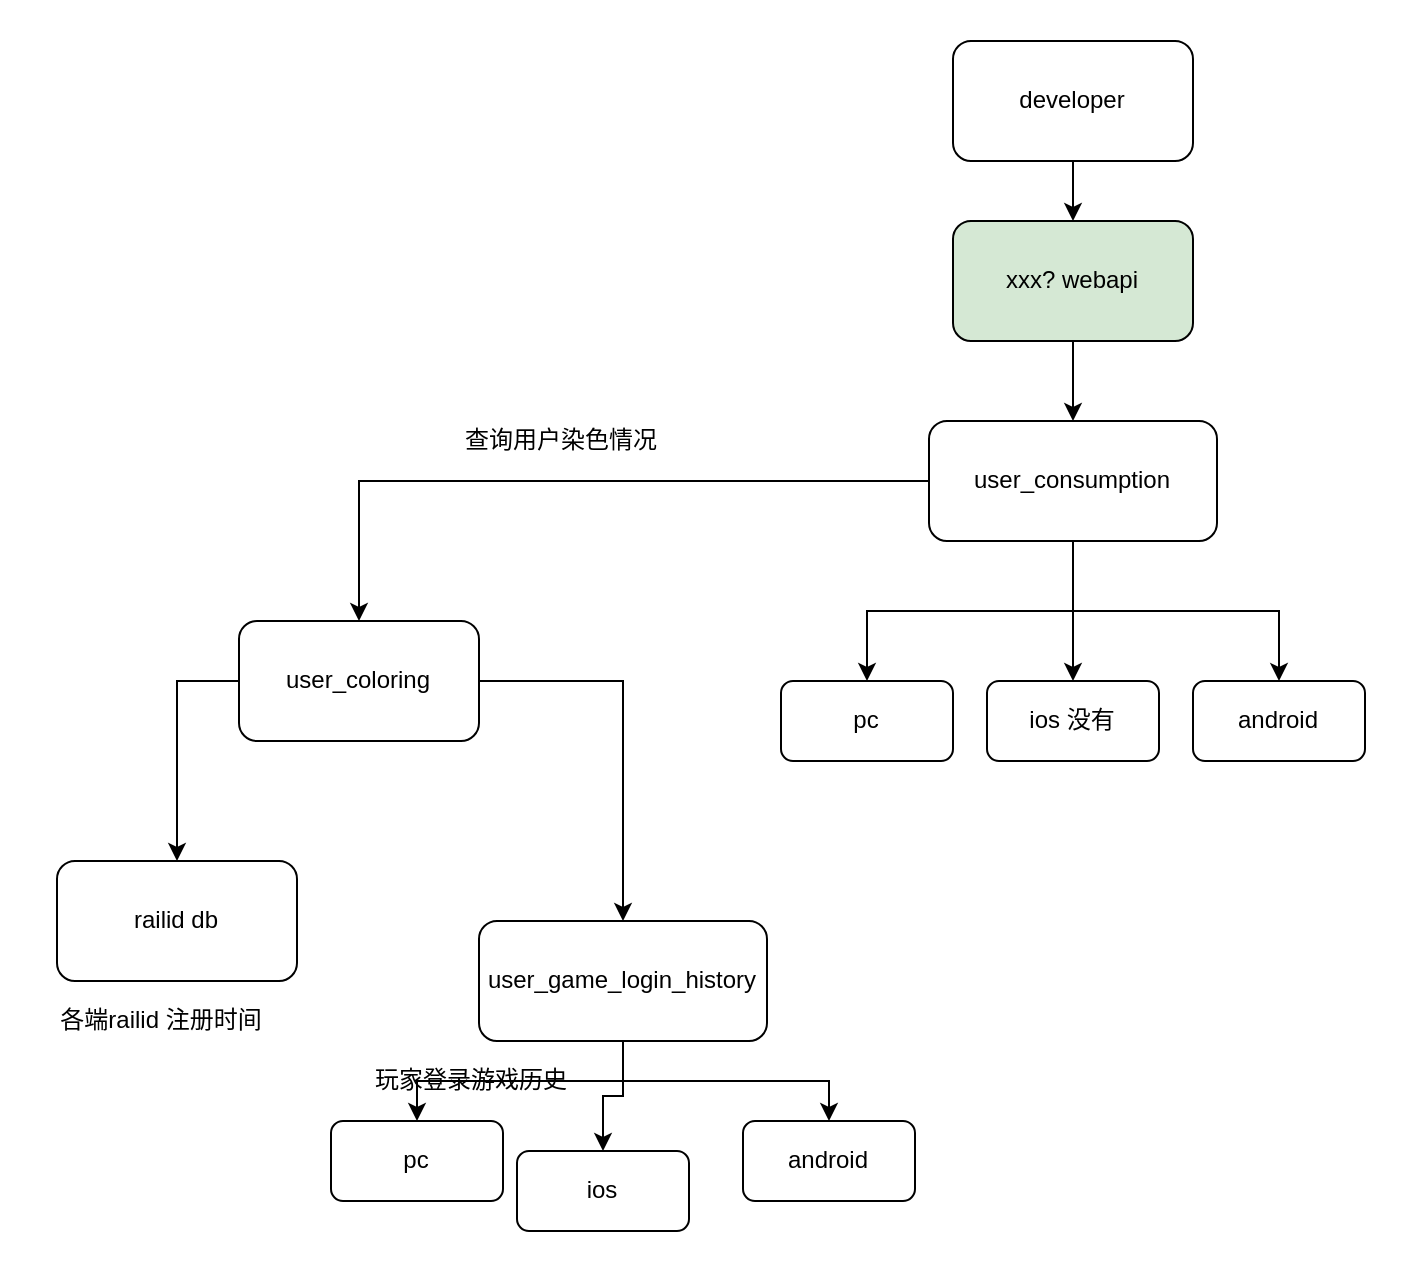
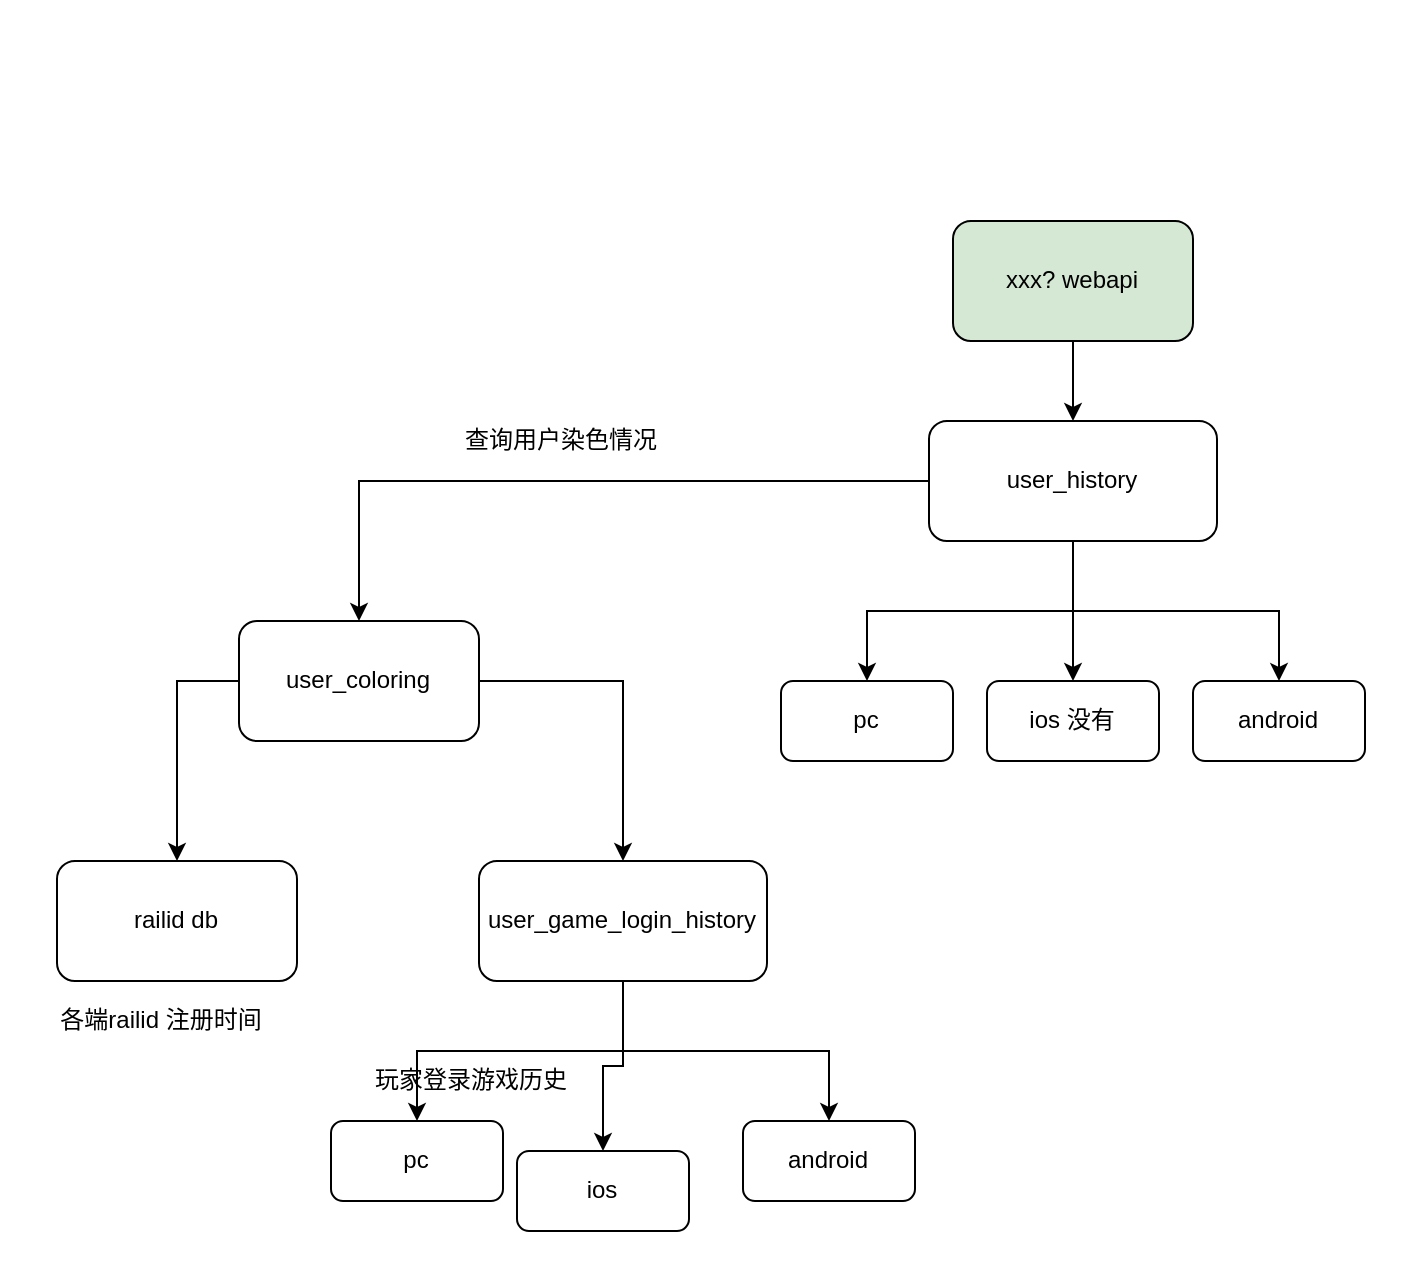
(1073, 101) -> none
(1073, 198) -> none
(1073, 481) -> (1073, 481)
(623, 981) -> (623, 921)
